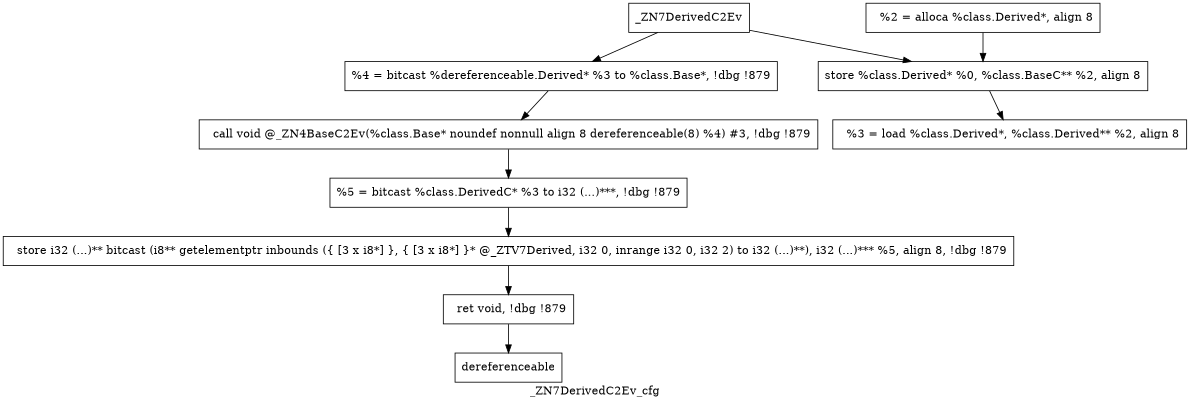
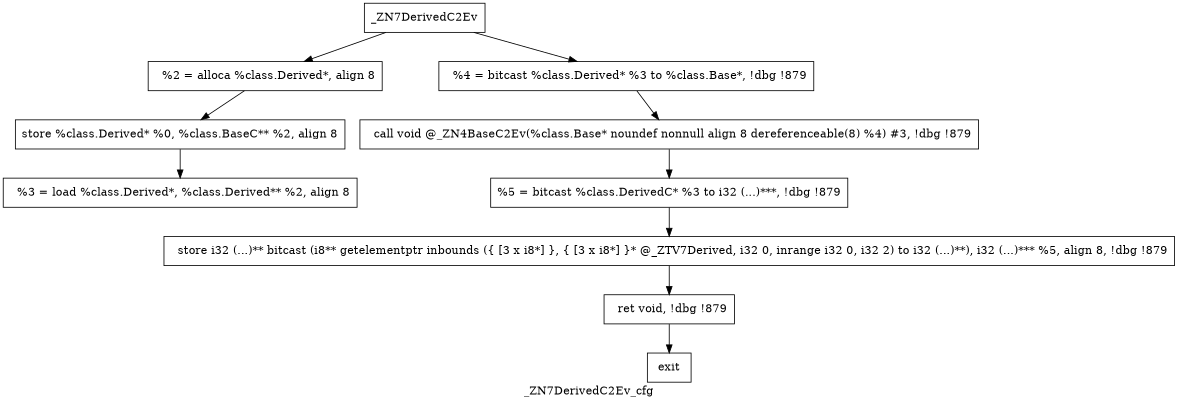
(827, 45) -> (349, 46)
(561, 76) -> (626, 76)
(509, 368) -> (669, 368)
